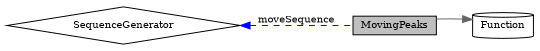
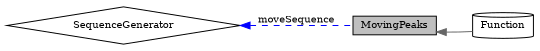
(449, 19) -> (459, 32)
